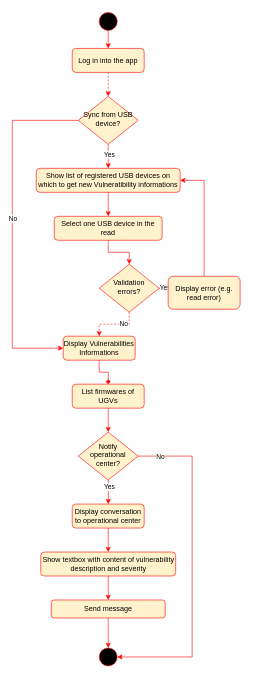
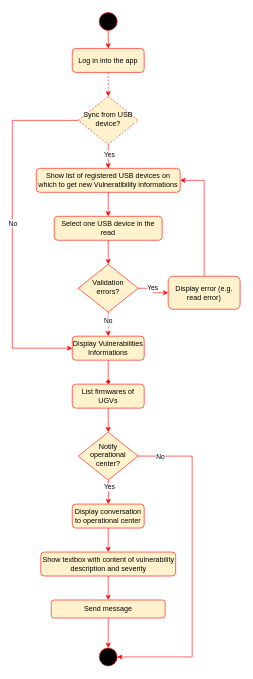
(108, 120) -> (108, 120)
(129, 288) -> (108, 288)
(99, 348) -> (108, 348)
